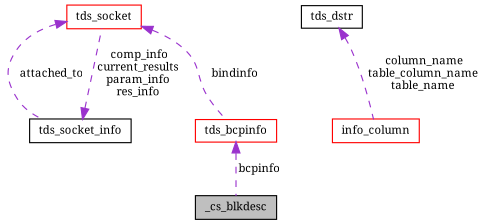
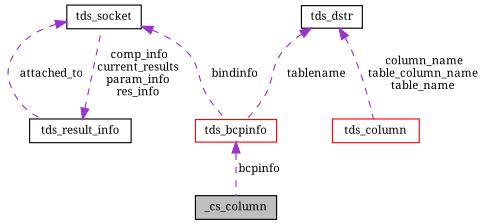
(104, 17) -> (104, 17)
none -> (272, 76)
(80, 131) -> (80, 131)
(376, 131) -> (376, 131)
(236, 208) -> (236, 208)
